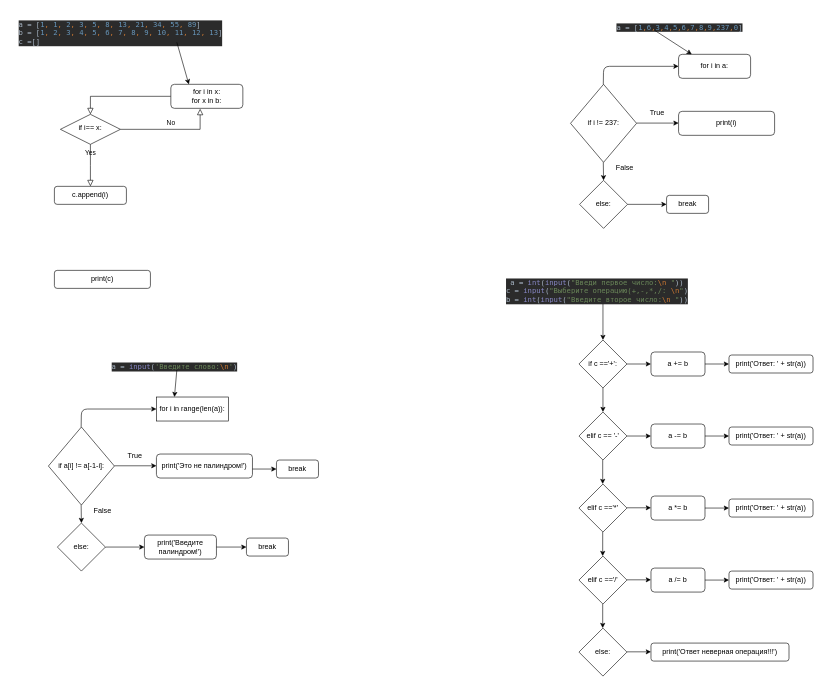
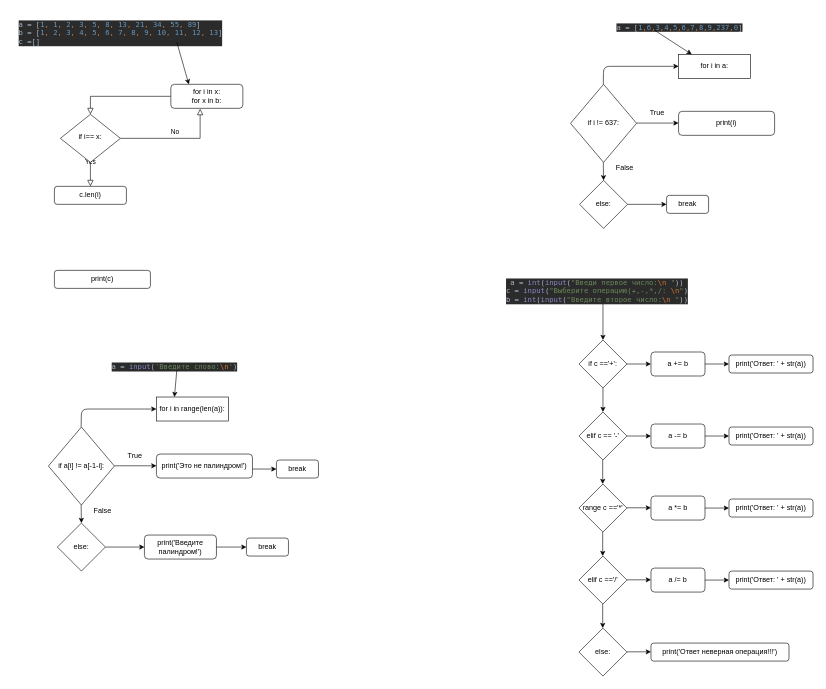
(714, 66) -> (714, 66)
(603, 123) -> (603, 123)
(90, 129) -> (90, 138)
(90, 195) -> (90, 195)
(603, 508) -> (603, 508)
